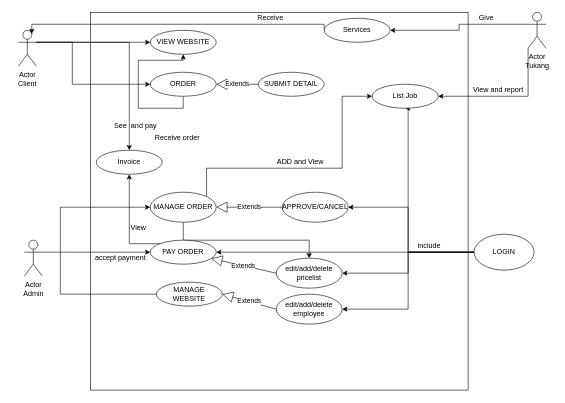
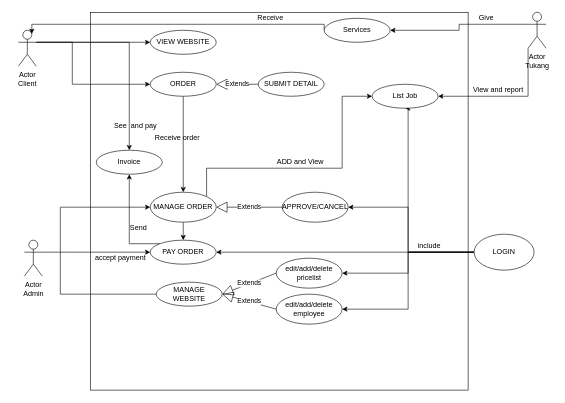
(182, 60) -> (183, 186)
(139, 228) -> (139, 228)
(183, 236) -> (183, 234)
(250, 267) -> (255, 282)
